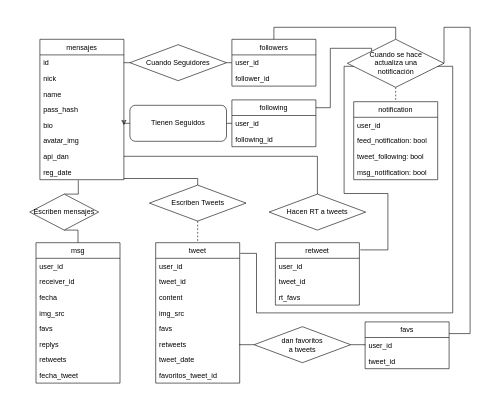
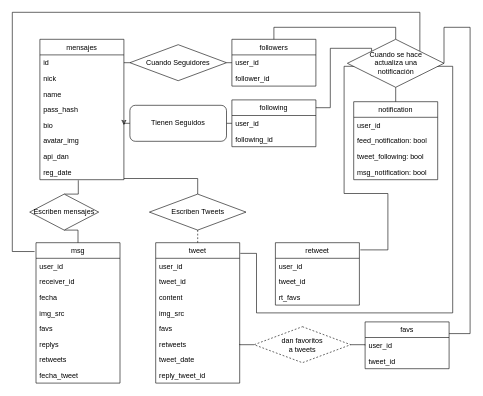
none -> (105, 12)
(396, 92) -> (396, 92)
(239, 156) -> none
(198, 203) -> (198, 212)
(317, 212) -> none
(302, 345) -> (302, 345)
(193, 376) -> (185, 376)
